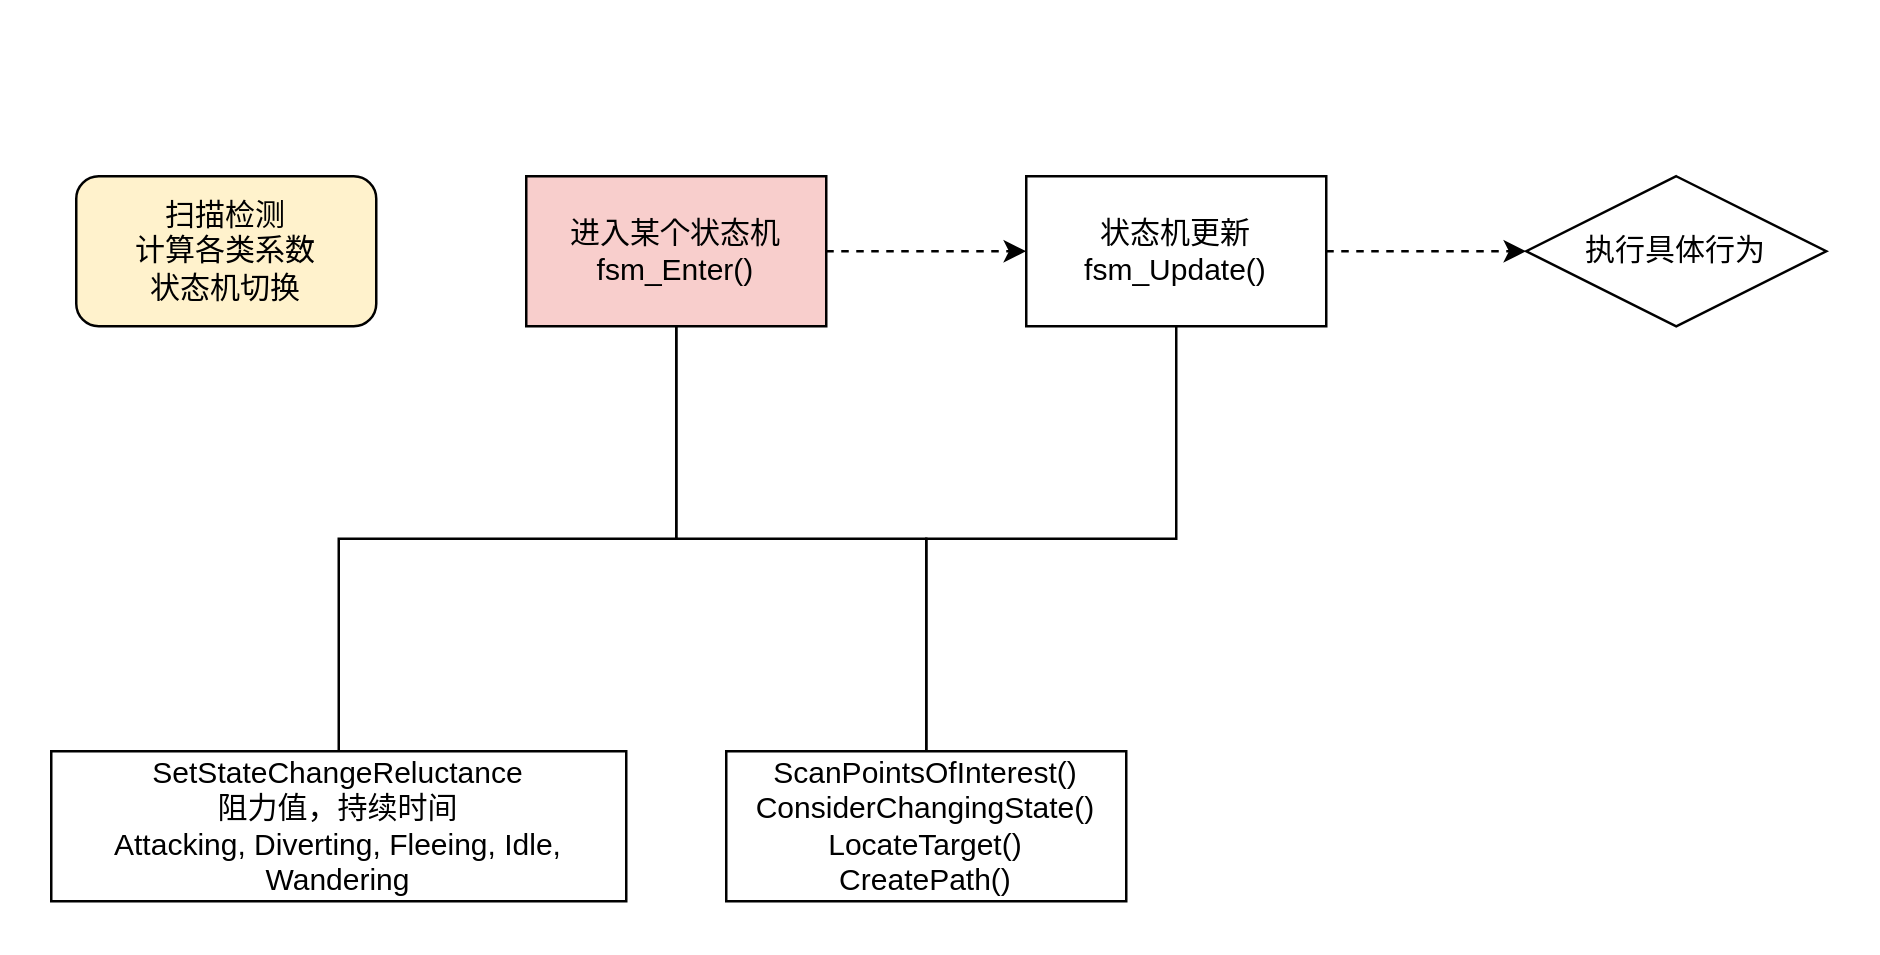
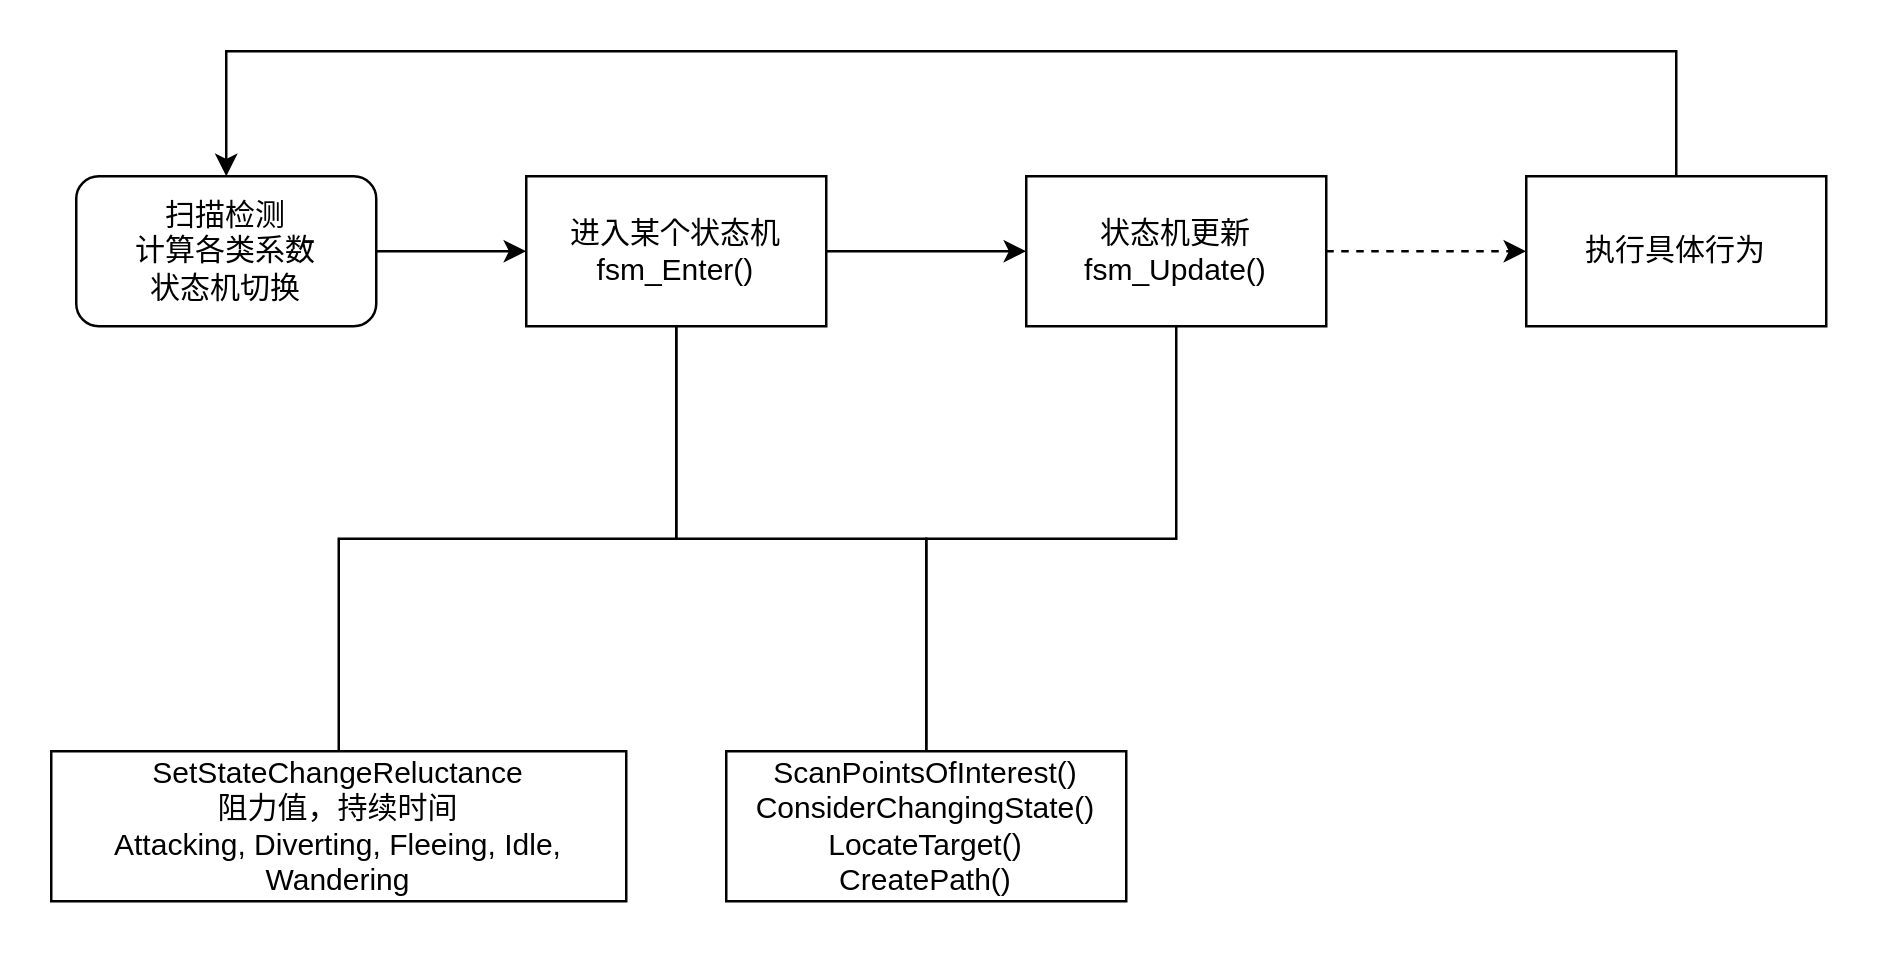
none -> (959, 51)
(226, 251) -> (226, 251)
none -> (443, 251)
(676, 251) -> (676, 251)
(917, 251) -> (917, 251)
(1676, 251) -> (1676, 251)
